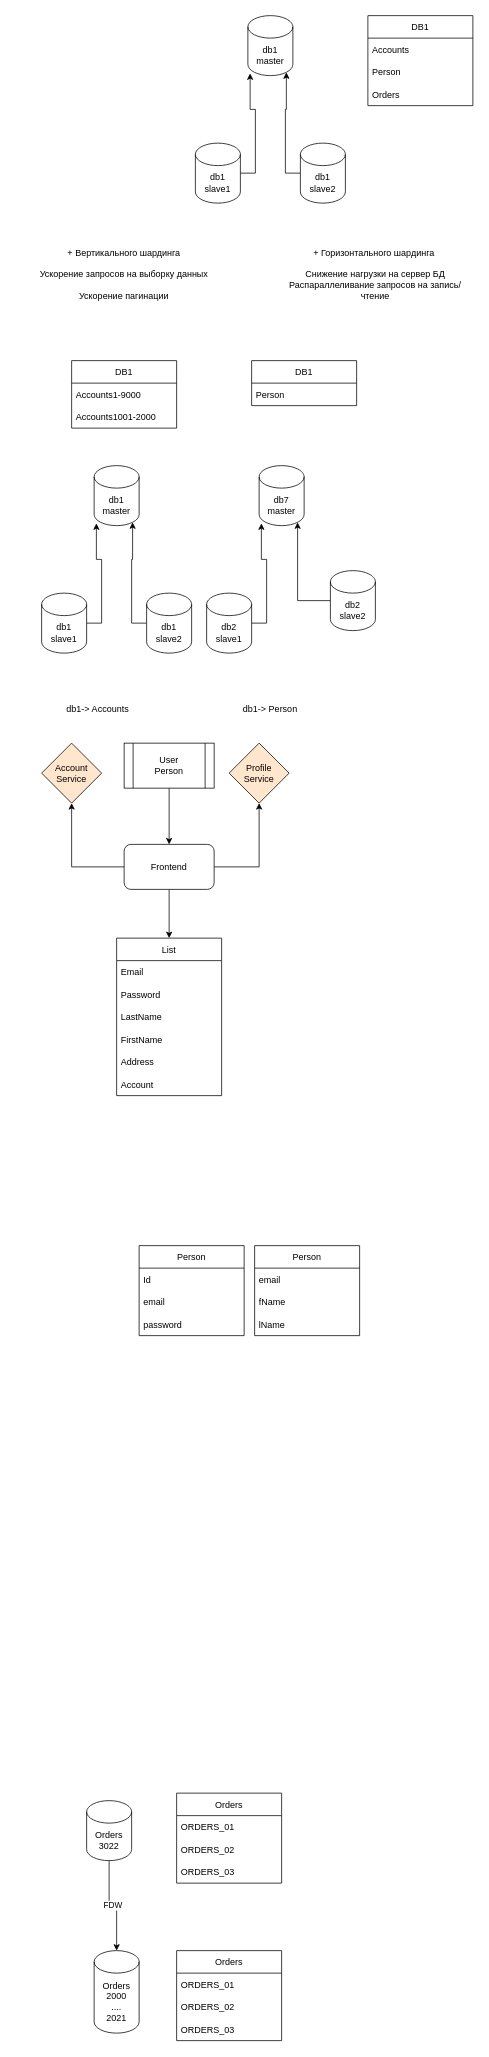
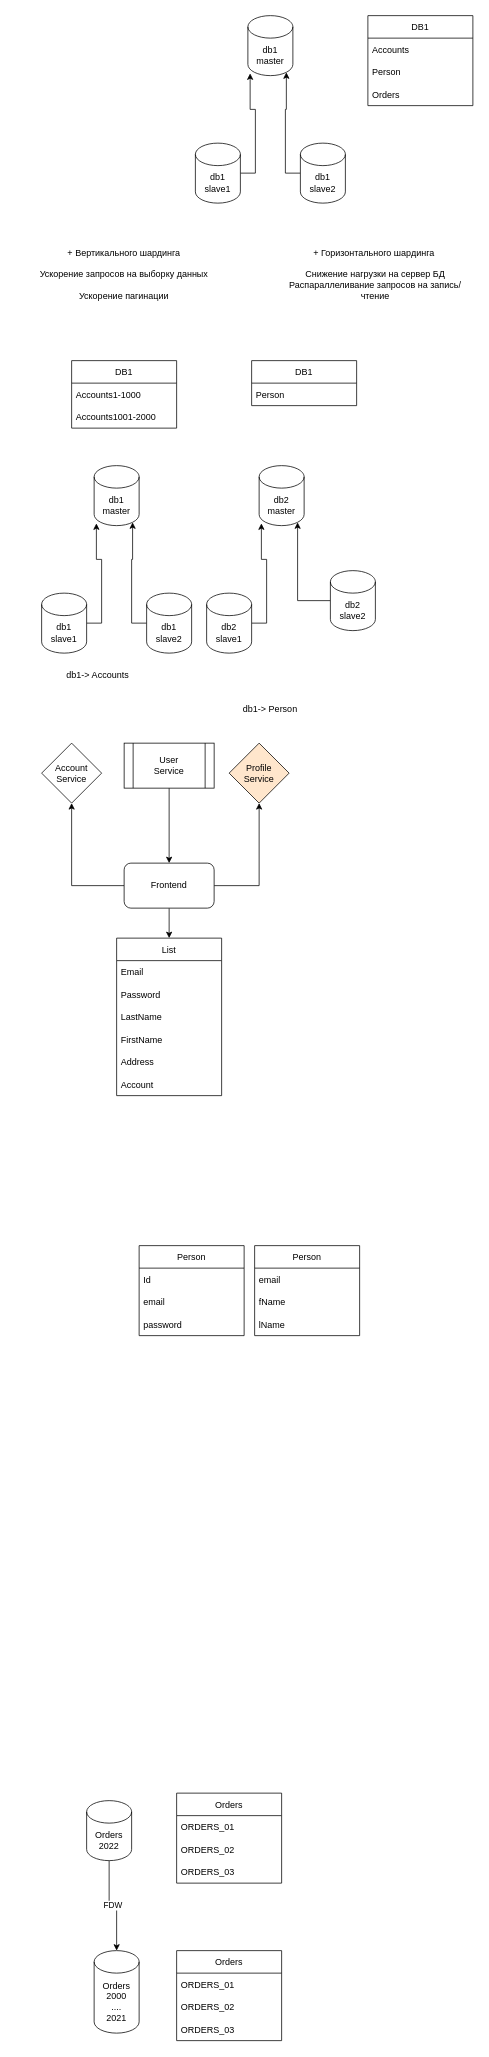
(111, 395) -> (111, 395)
(282, 505) -> (282, 505)
(98, 709) -> (98, 675)
(169, 765) -> (169, 765)
(72, 773) -> (72, 773)
(169, 867) -> (169, 885)
(109, 1840) -> (109, 1840)
